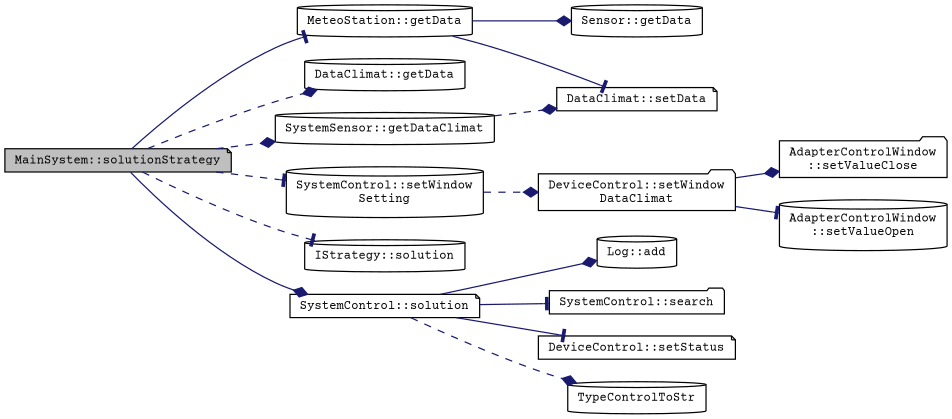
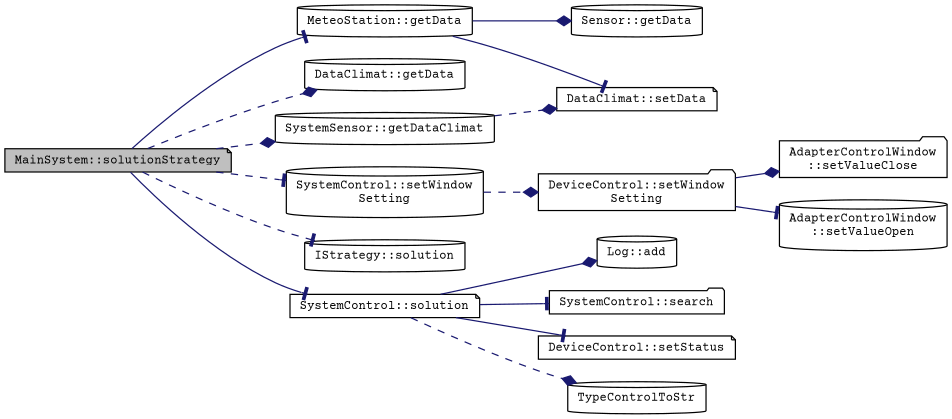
(637, 192) -> (637, 192)
(209, 242) -> (209, 242)
